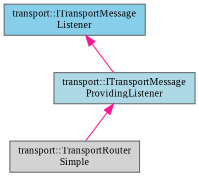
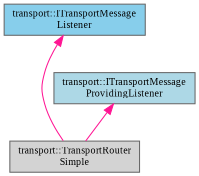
(103, 58) -> (42, 93)
